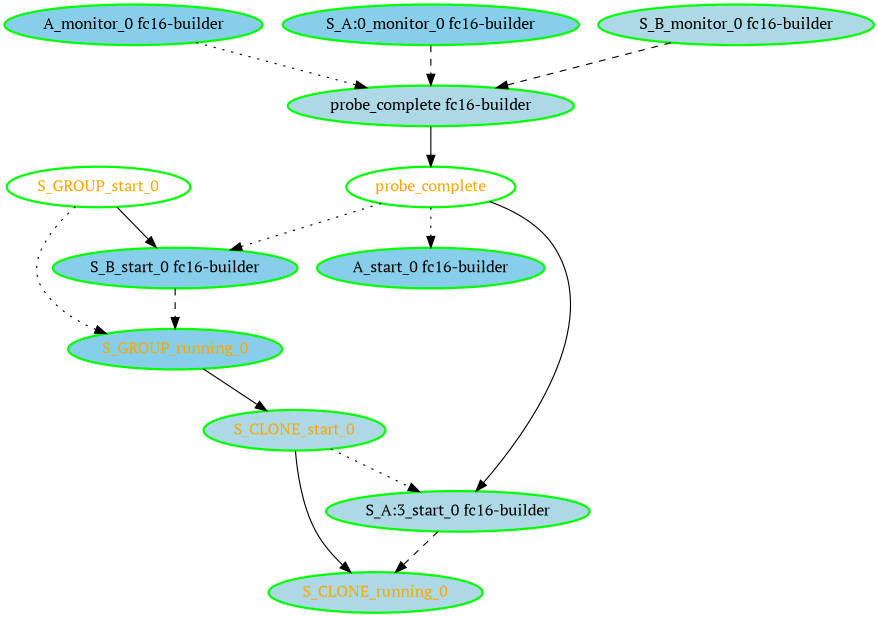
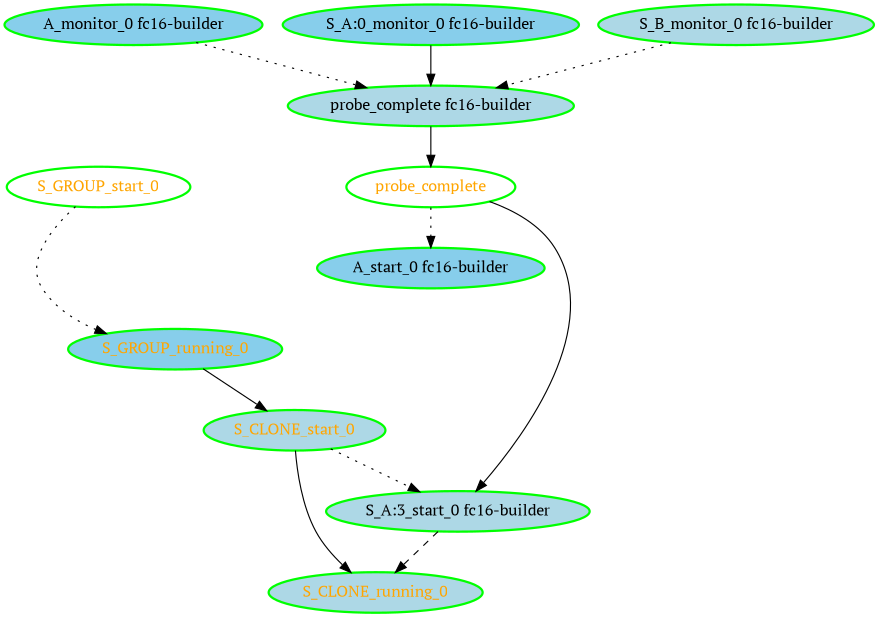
(431, 60) -> (431, 60)
(589, 64) -> (589, 64)
(175, 268) -> none
